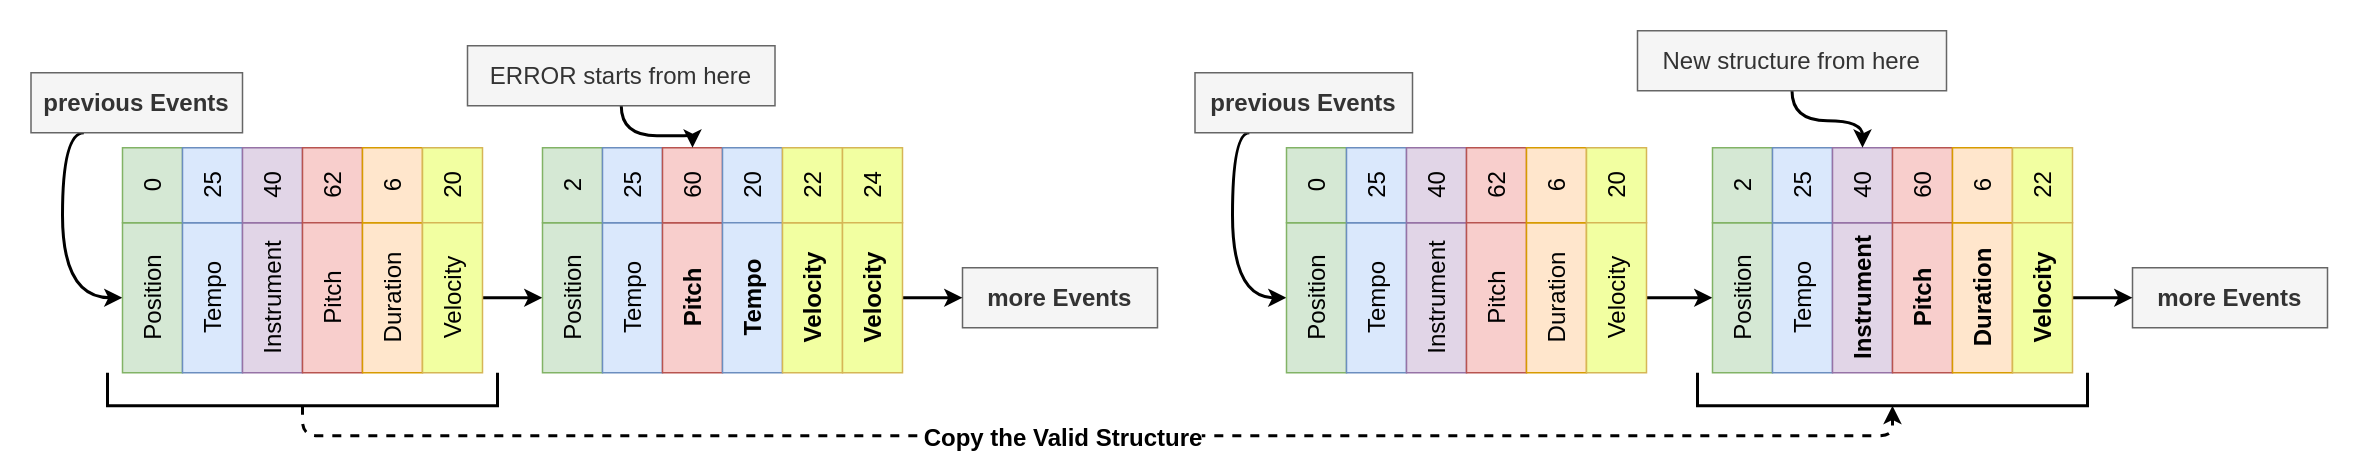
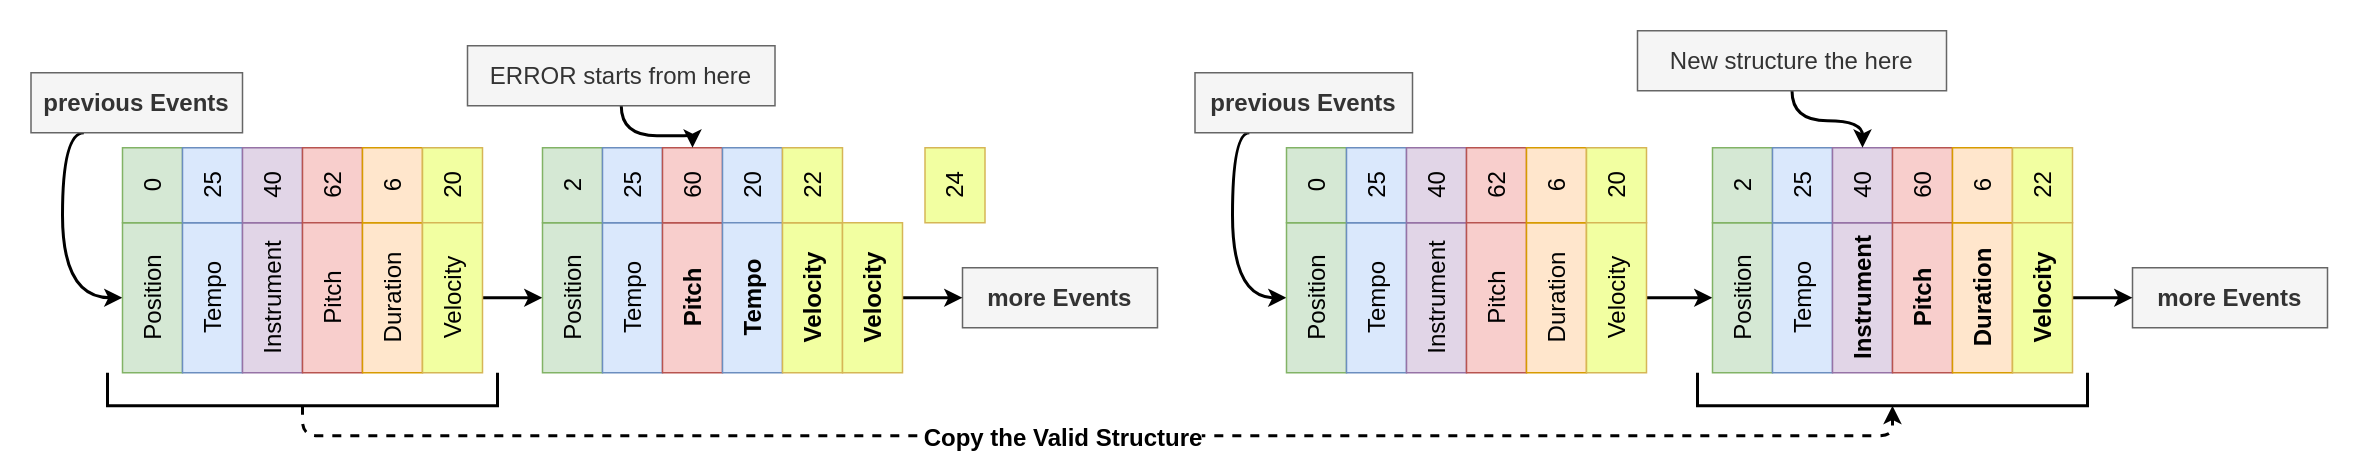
(1792, 61) -> (1792, 61)
(872, 185) -> (955, 185)
